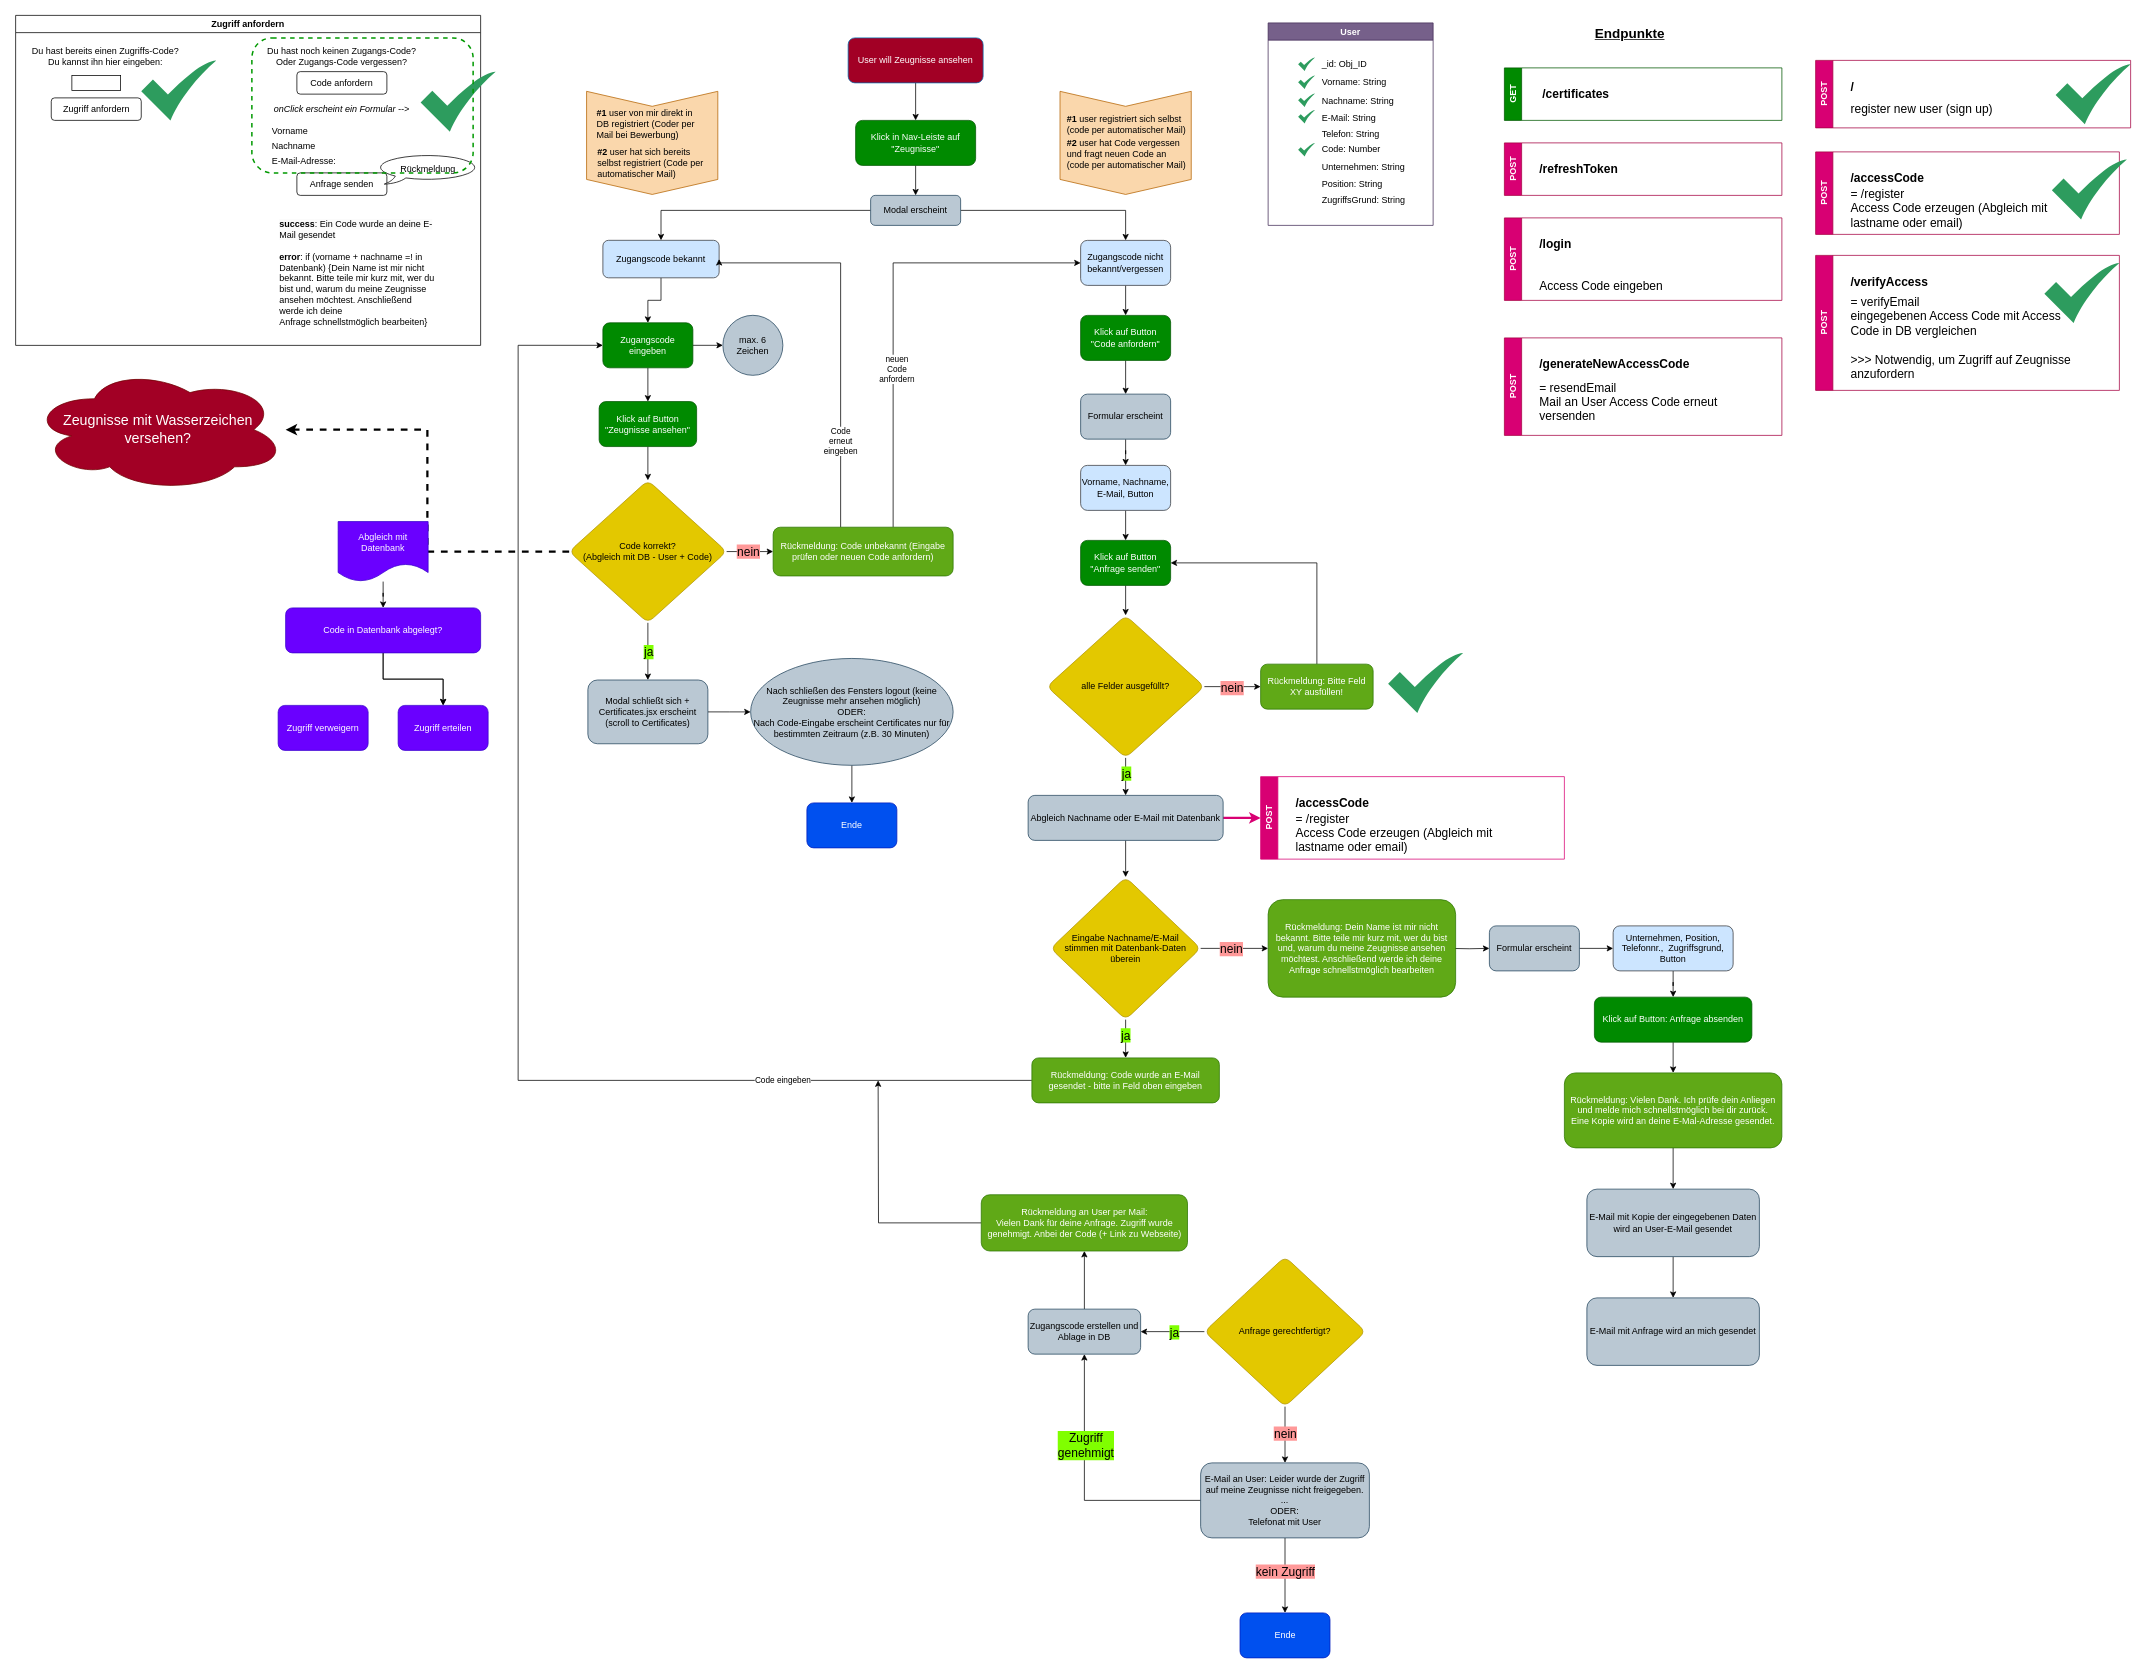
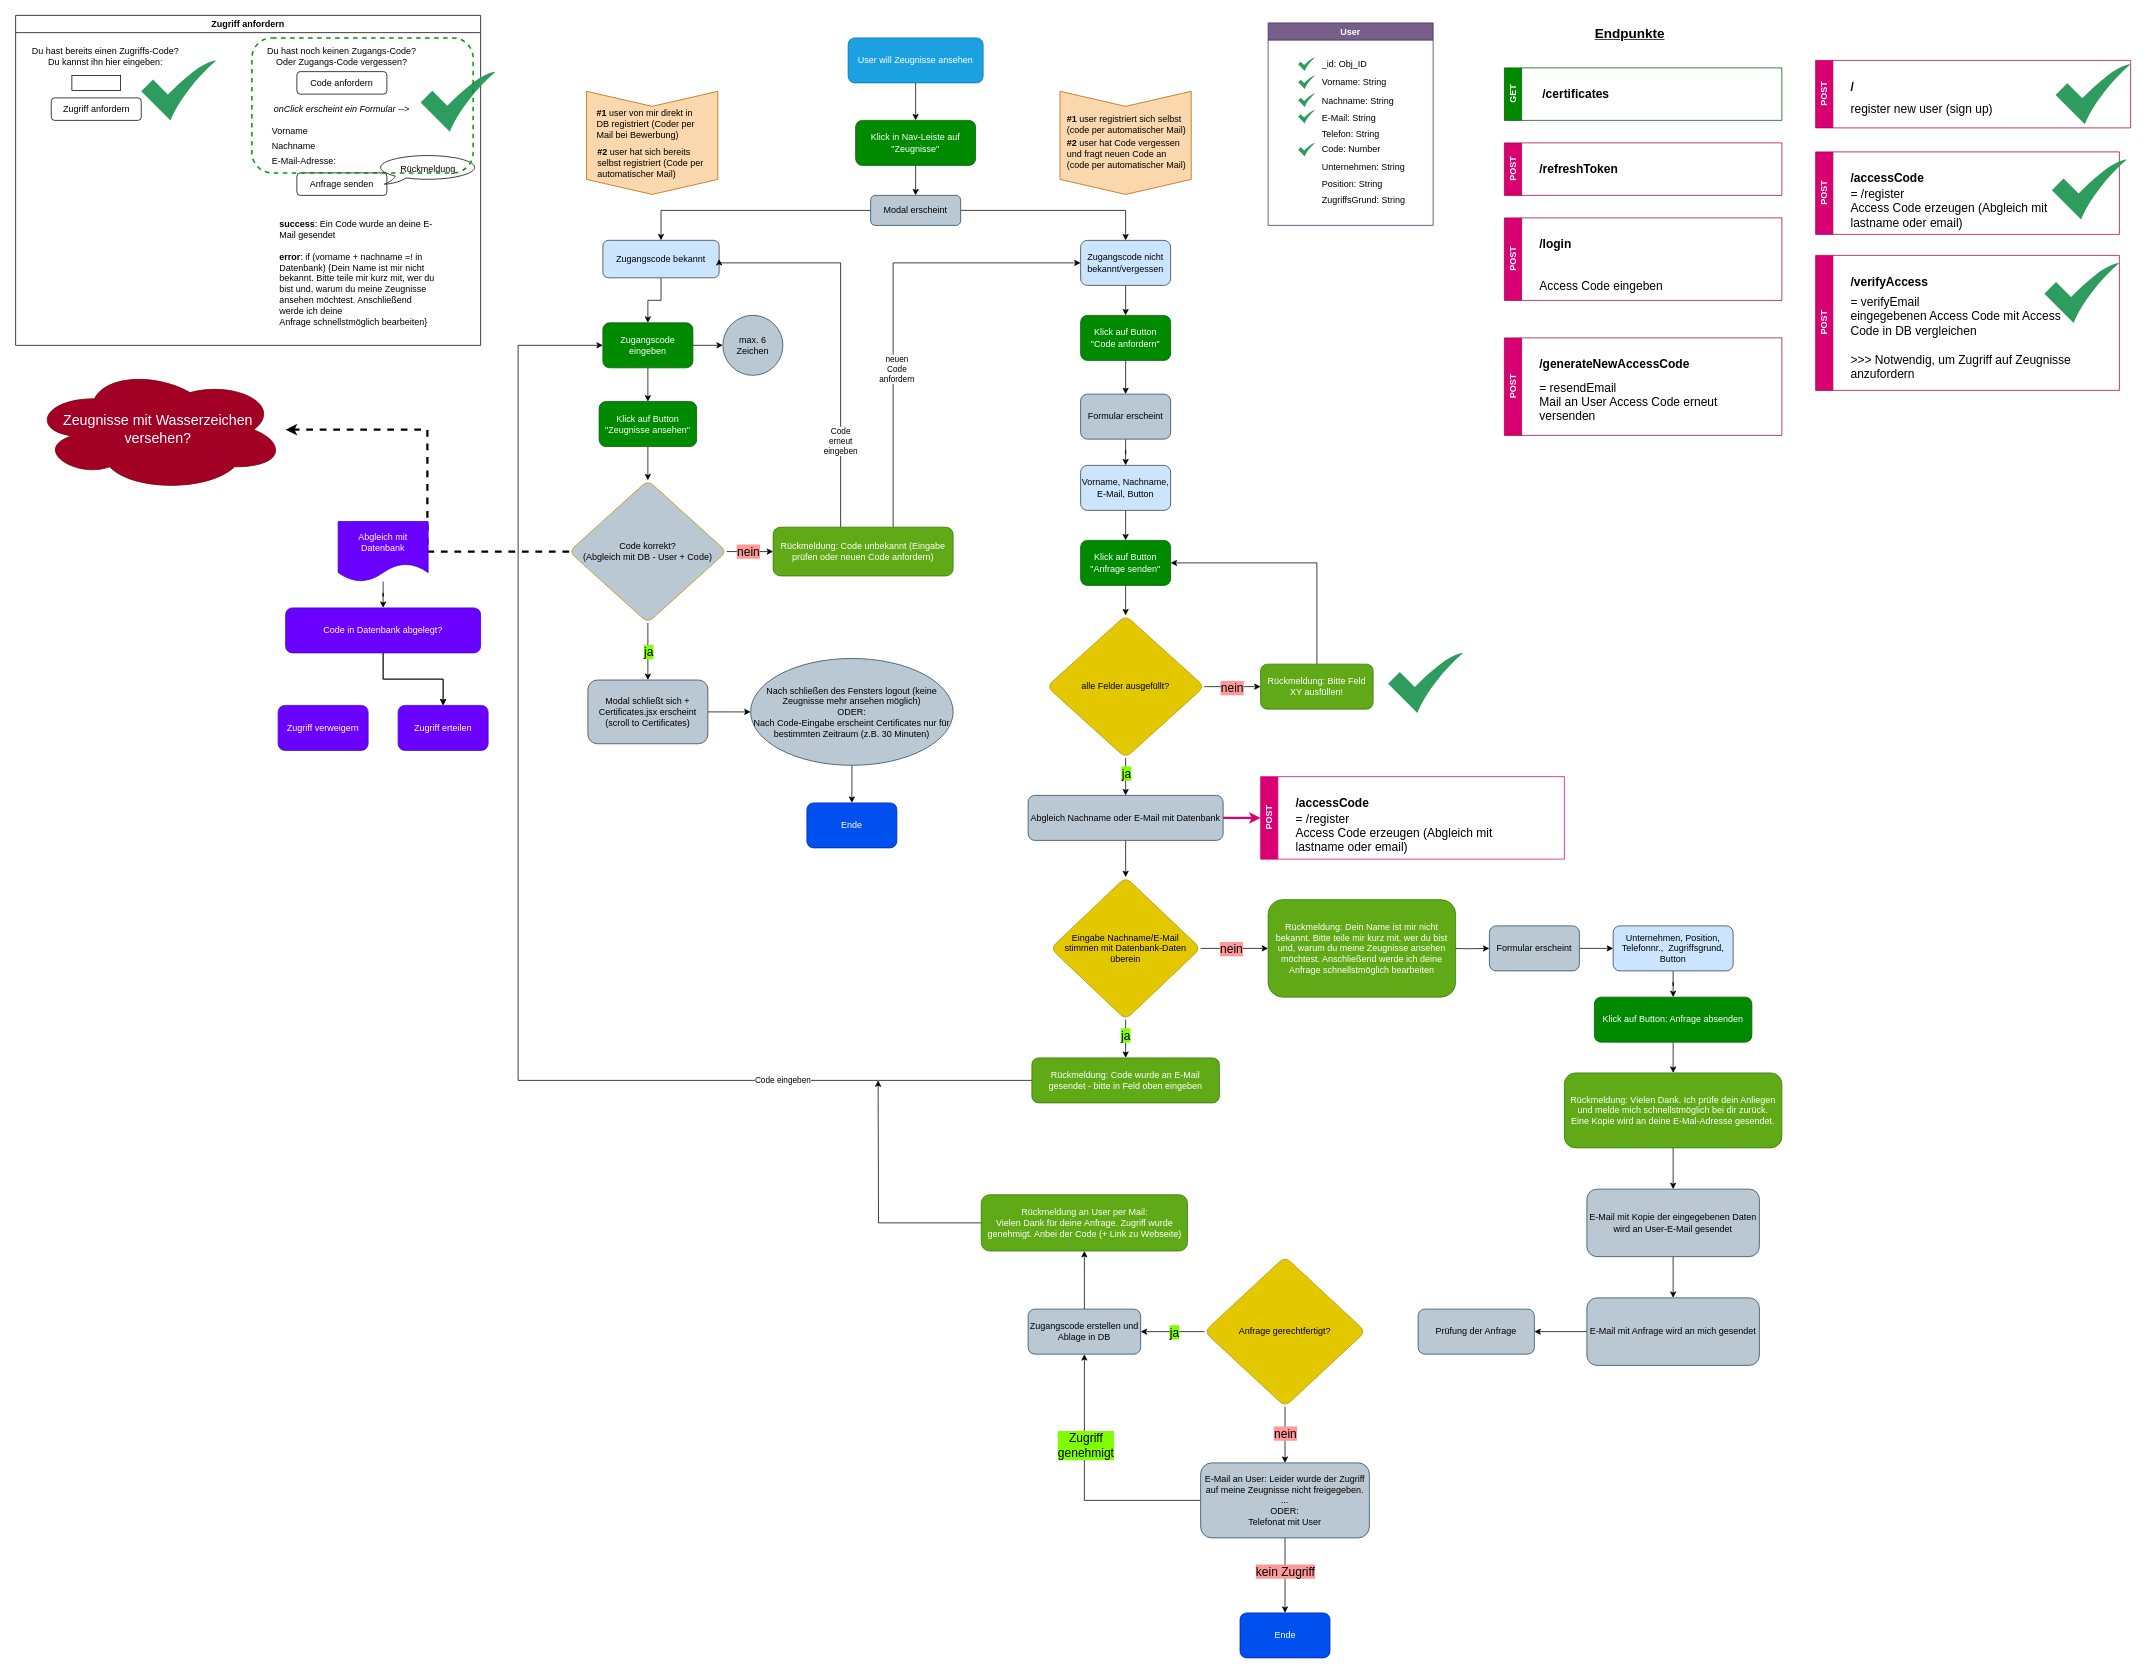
(915, 60) -> (915, 60)
(648, 552) -> (648, 552)
none -> (1476, 1332)
none -> (1563, 1332)
